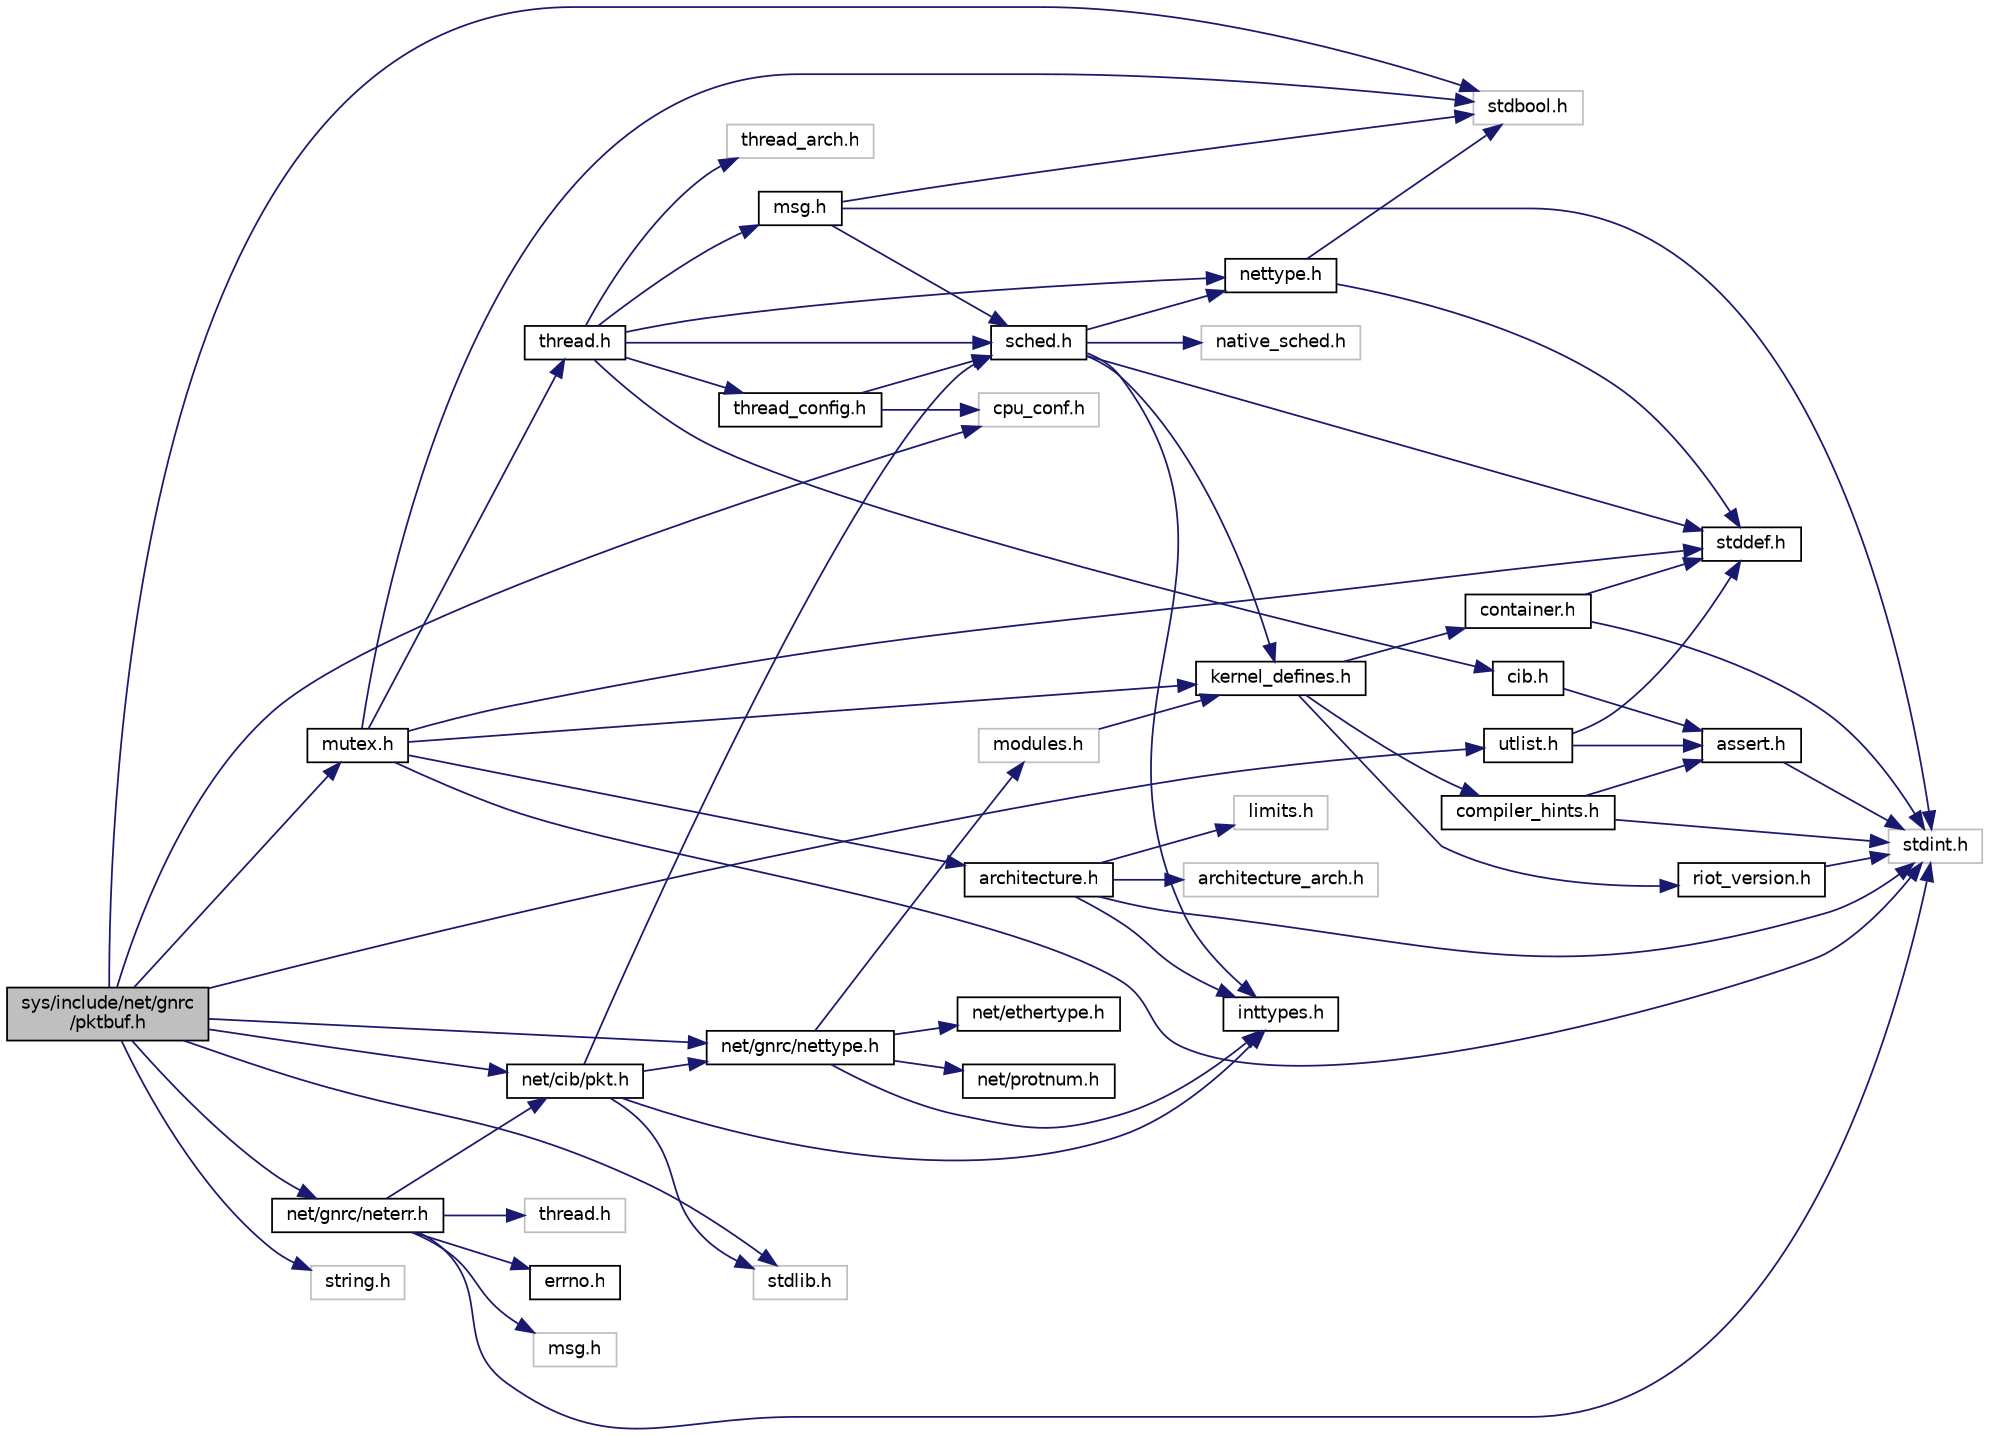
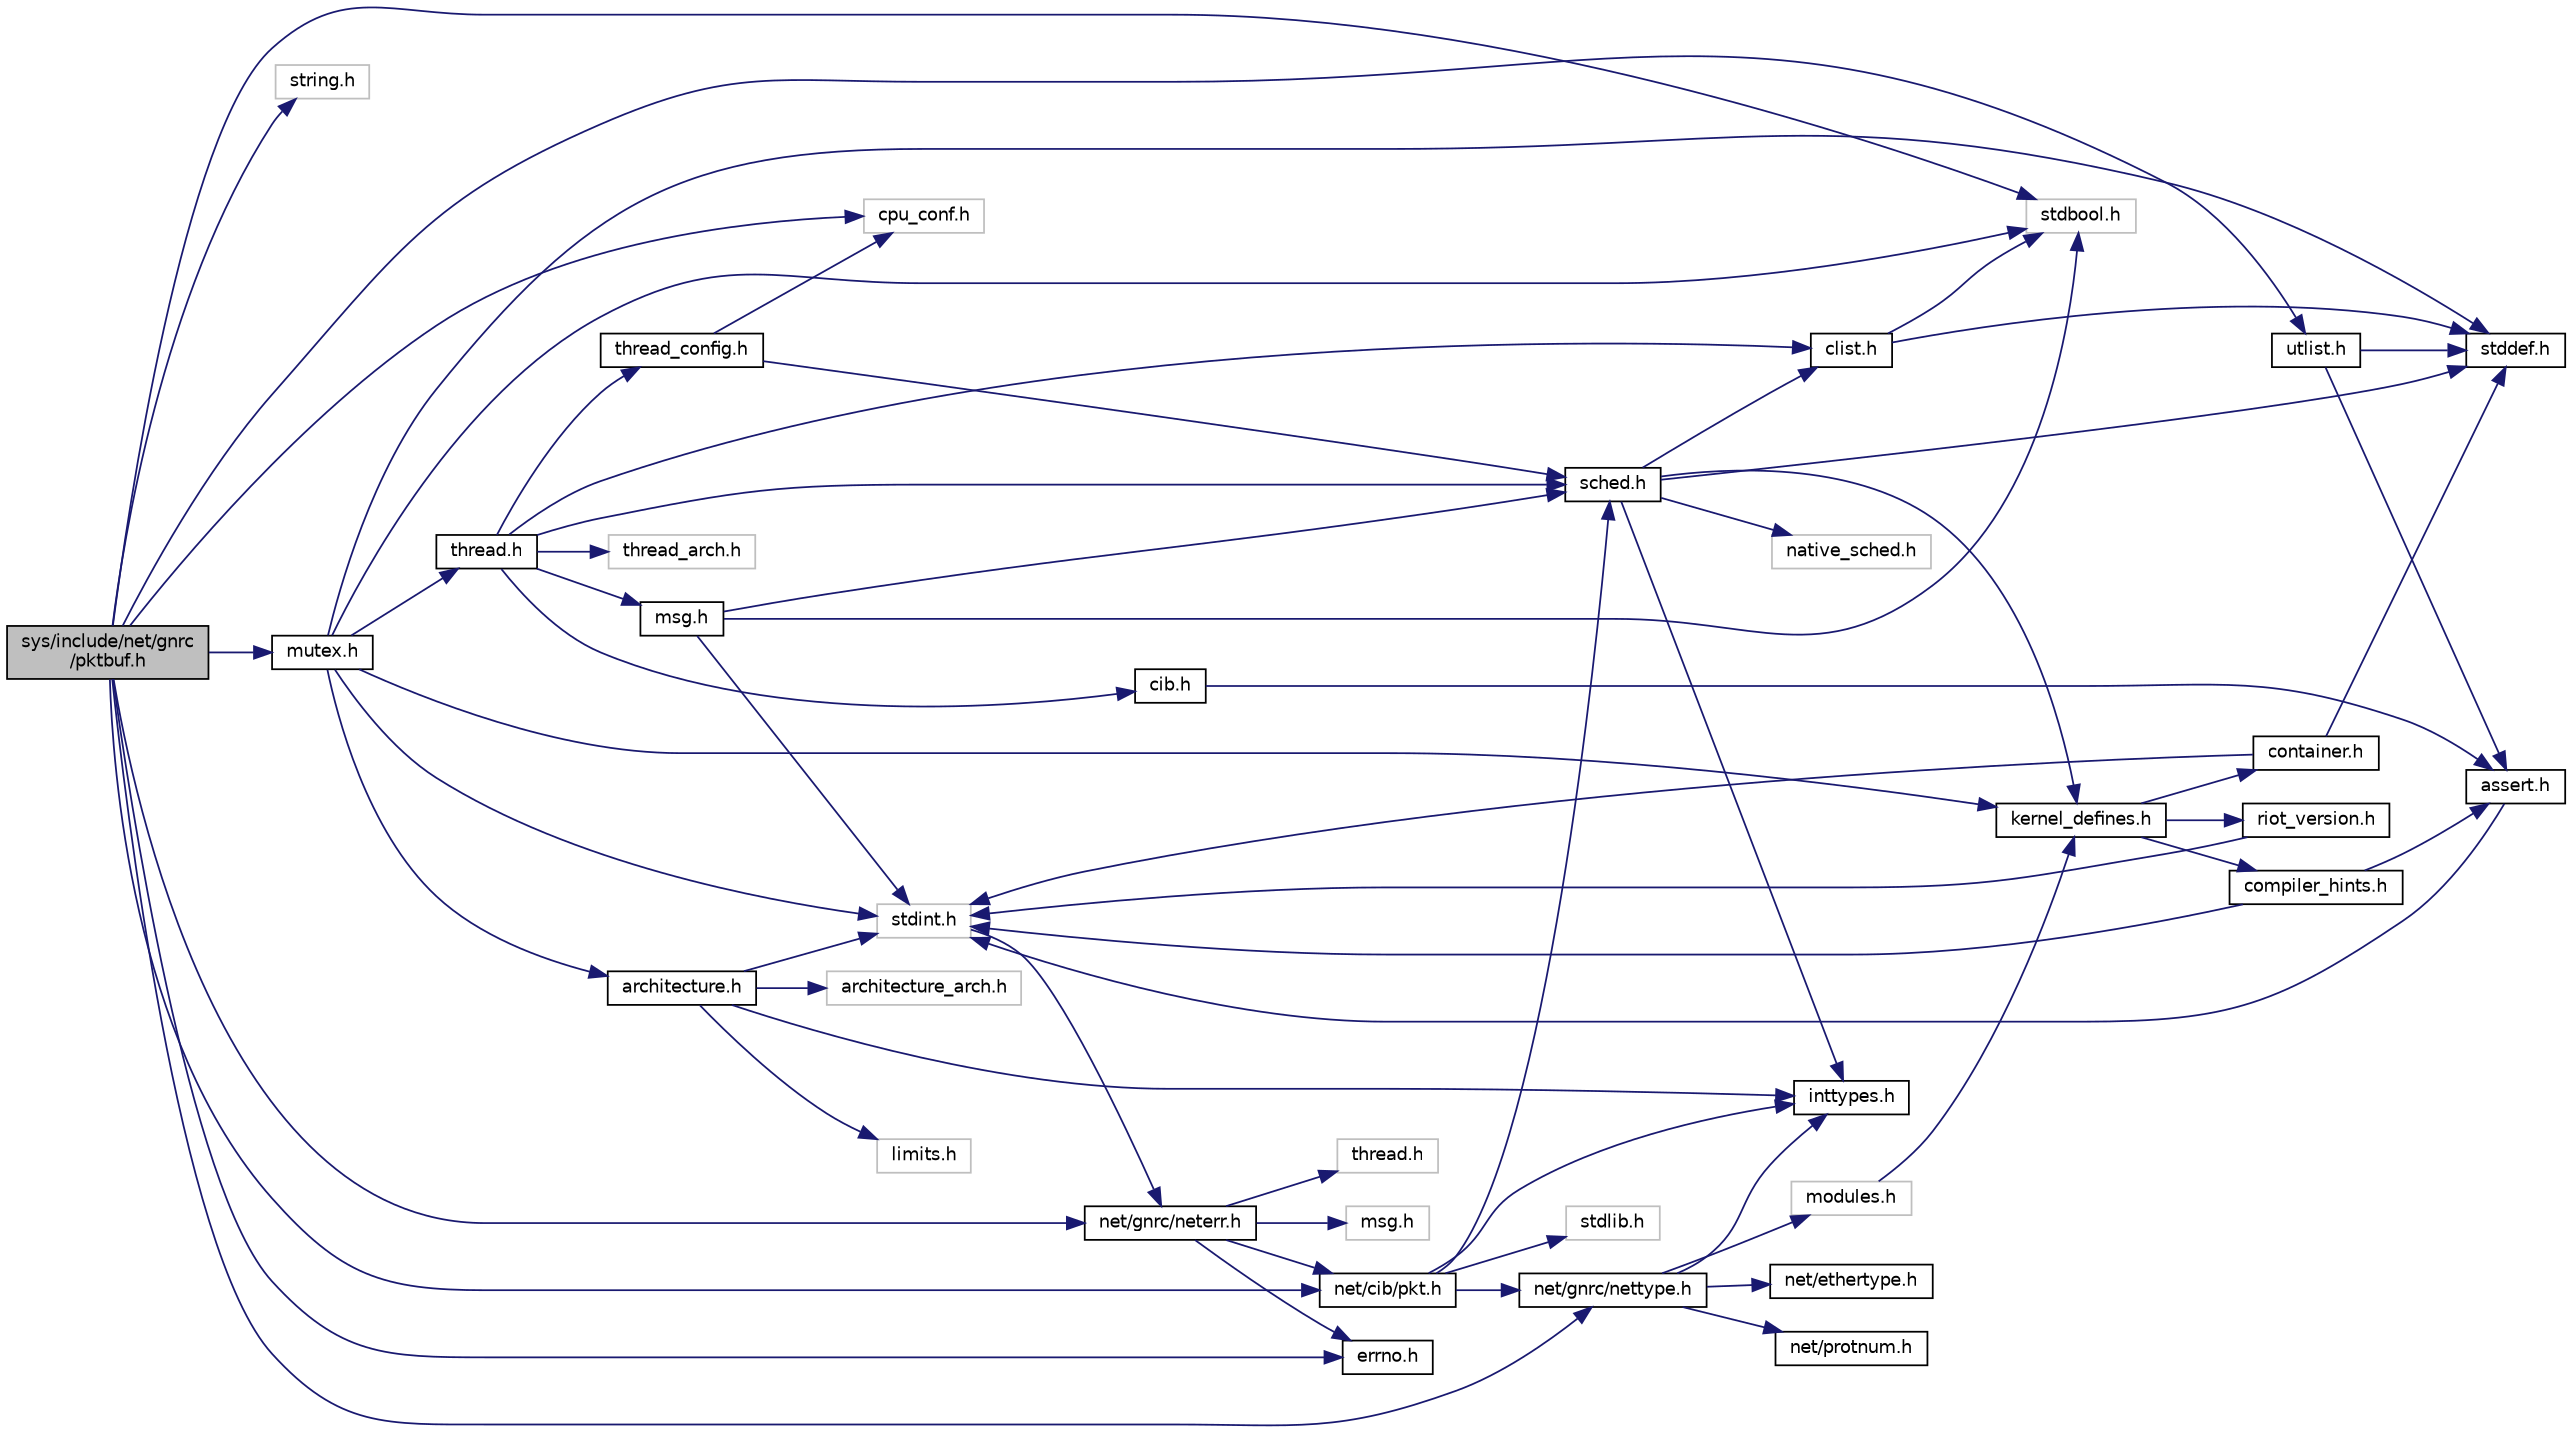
(1281, 276) -> (1851, 350)
(482, 1125) -> (473, 1357)
(1279, 1417) -> (1082, 1043)
